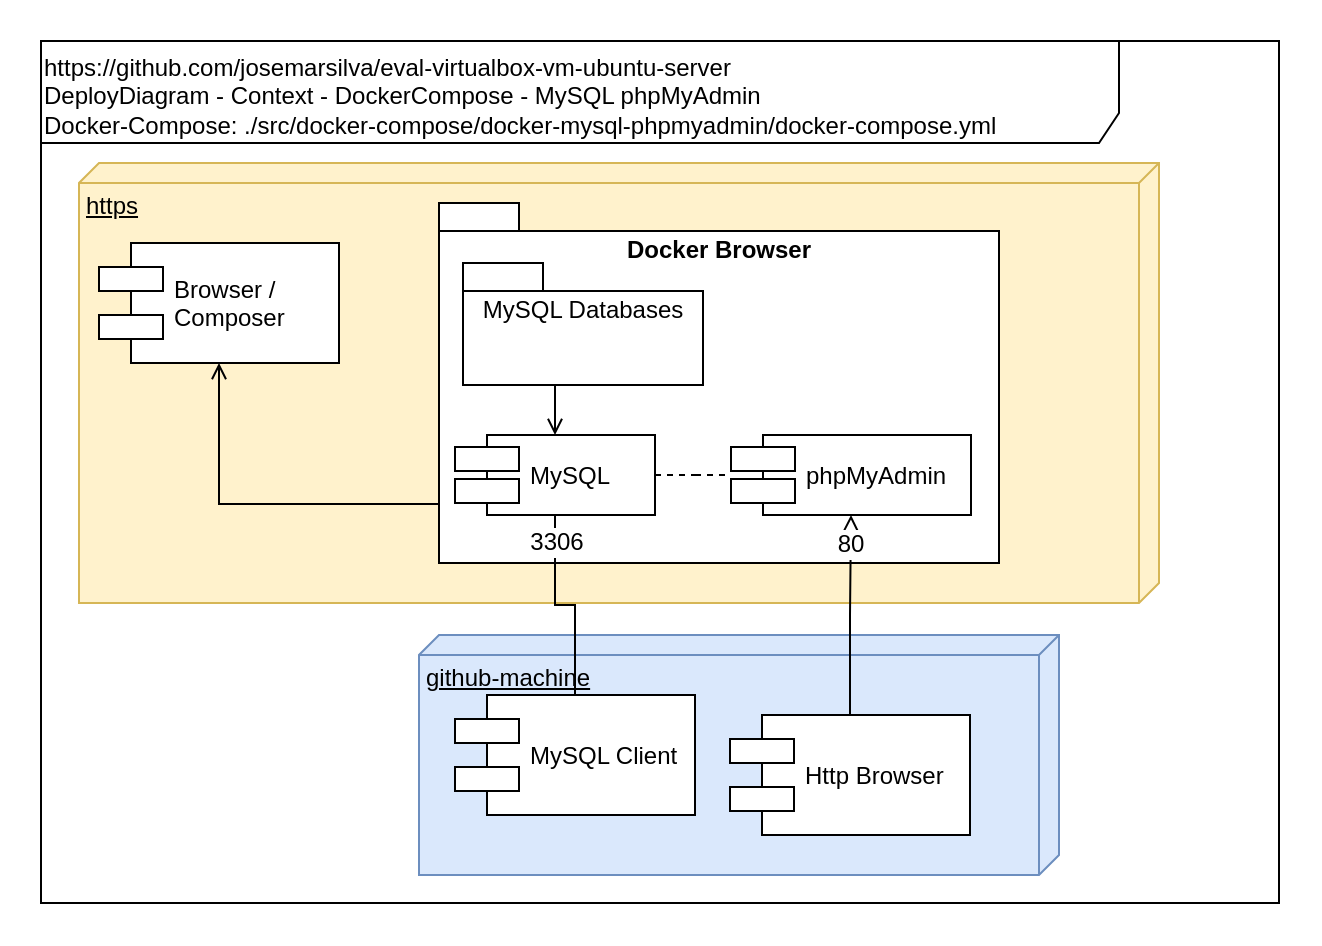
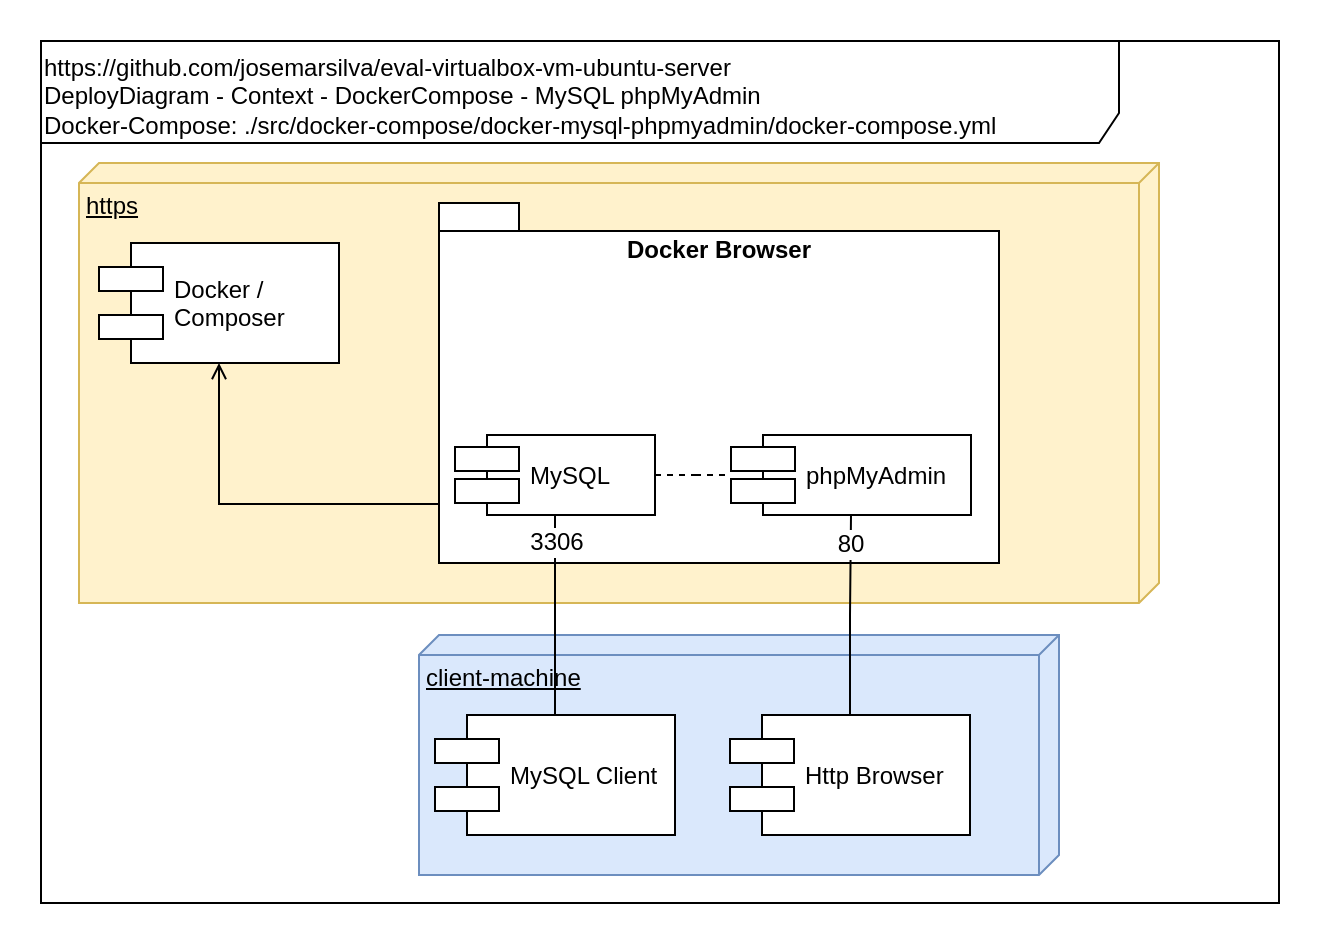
(231, 290) -> (225, 290)
(583, 324) -> none
(555, 393) -> none
(851, 531) -> (851, 524)
(515, 679) -> (512, 679)
(575, 755) -> (555, 775)
